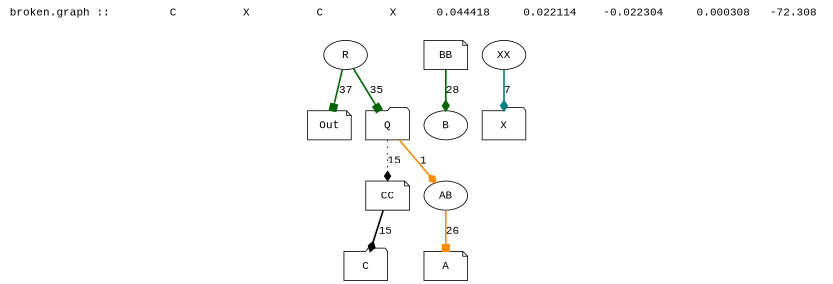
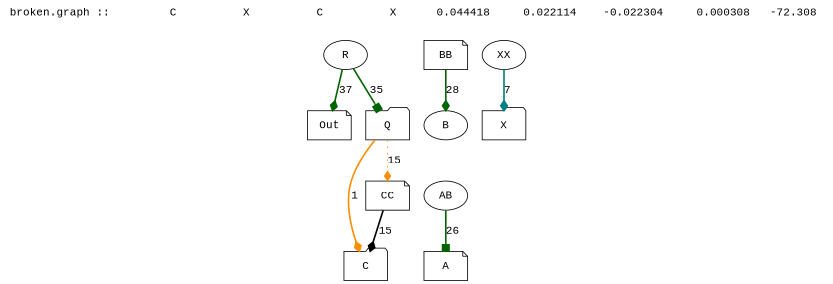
(338, 86) -> (338, 86)
(388, 156) -> (388, 156)
(414, 157) -> (350, 188)
(446, 227) -> (446, 227)
